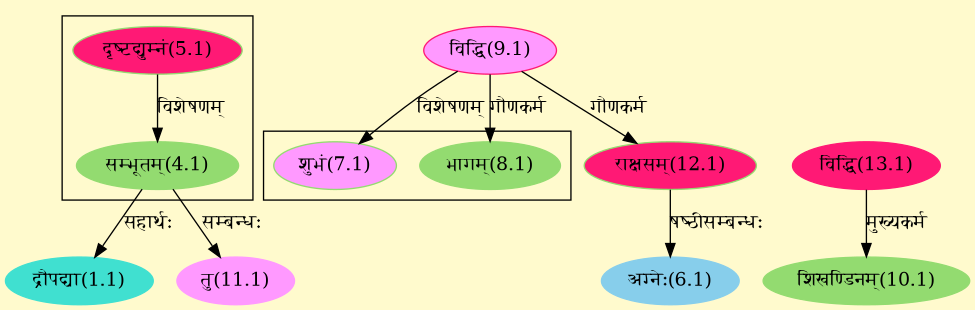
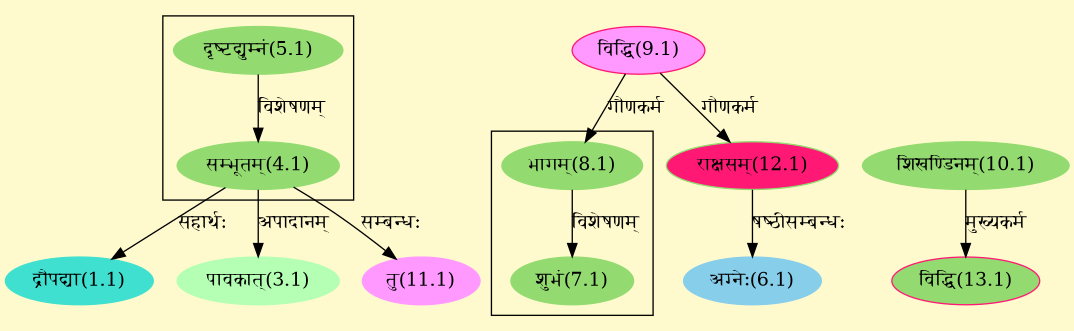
(158, 50) -> (258, 50)
(413, 101) -> (572, 217)
(335, 166) -> (572, 281)
(866, 166) -> (966, 281)
(866, 217) -> (966, 217)
none -> (258, 281)
